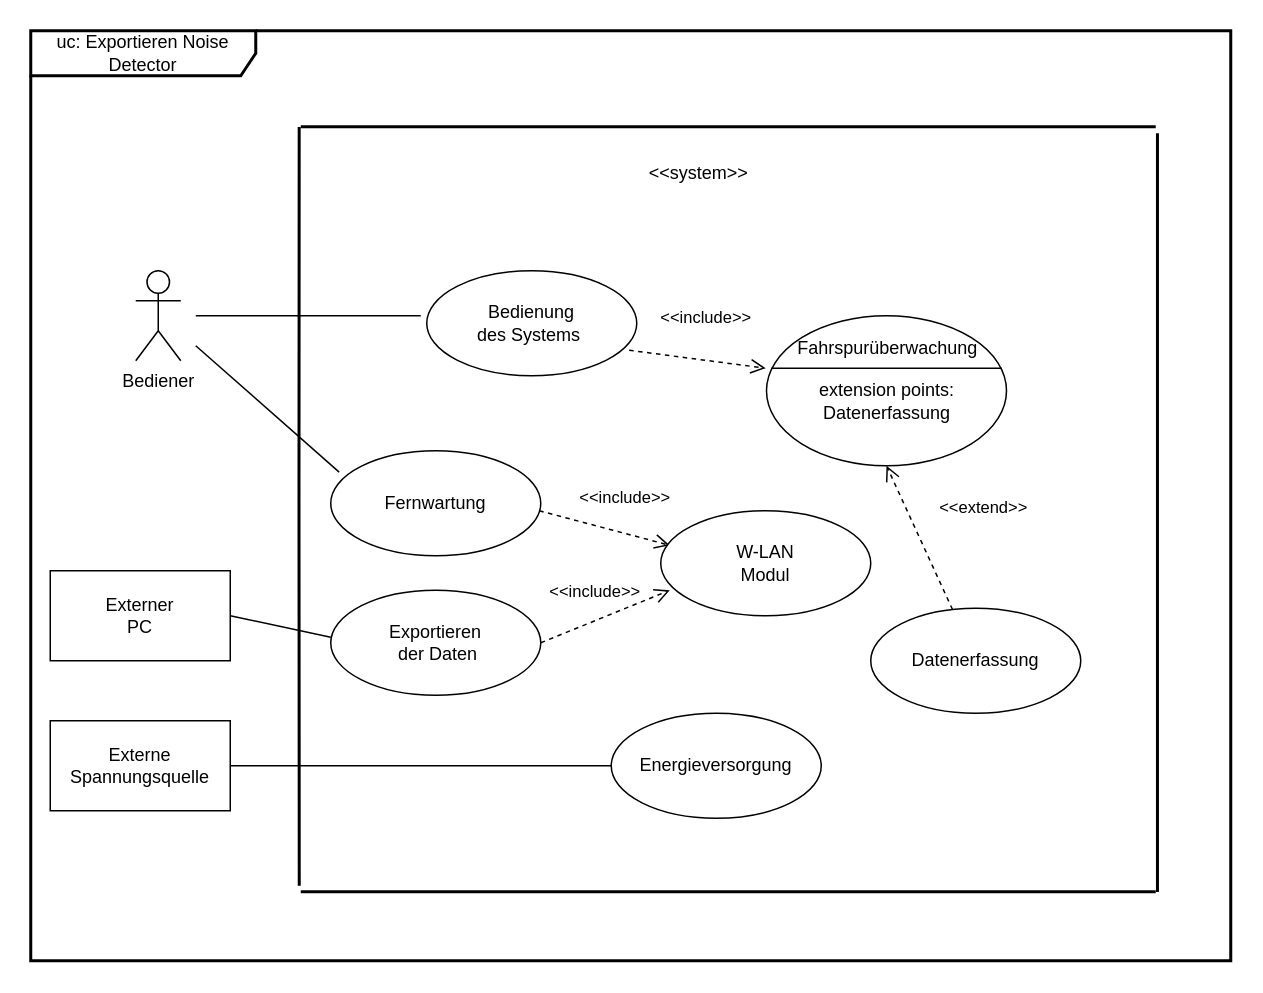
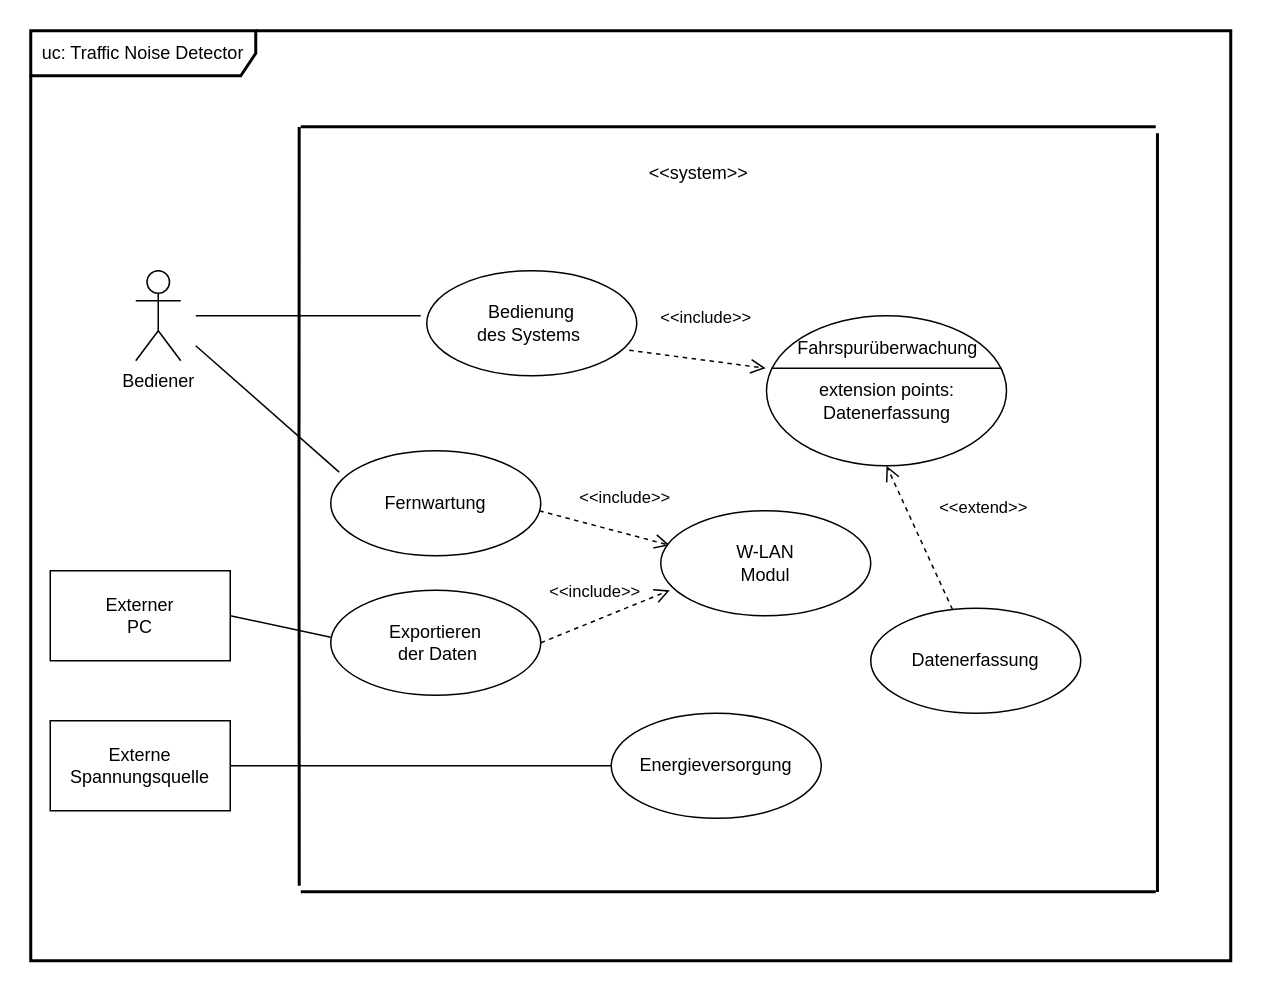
(143, 53) -> (143, 53)
